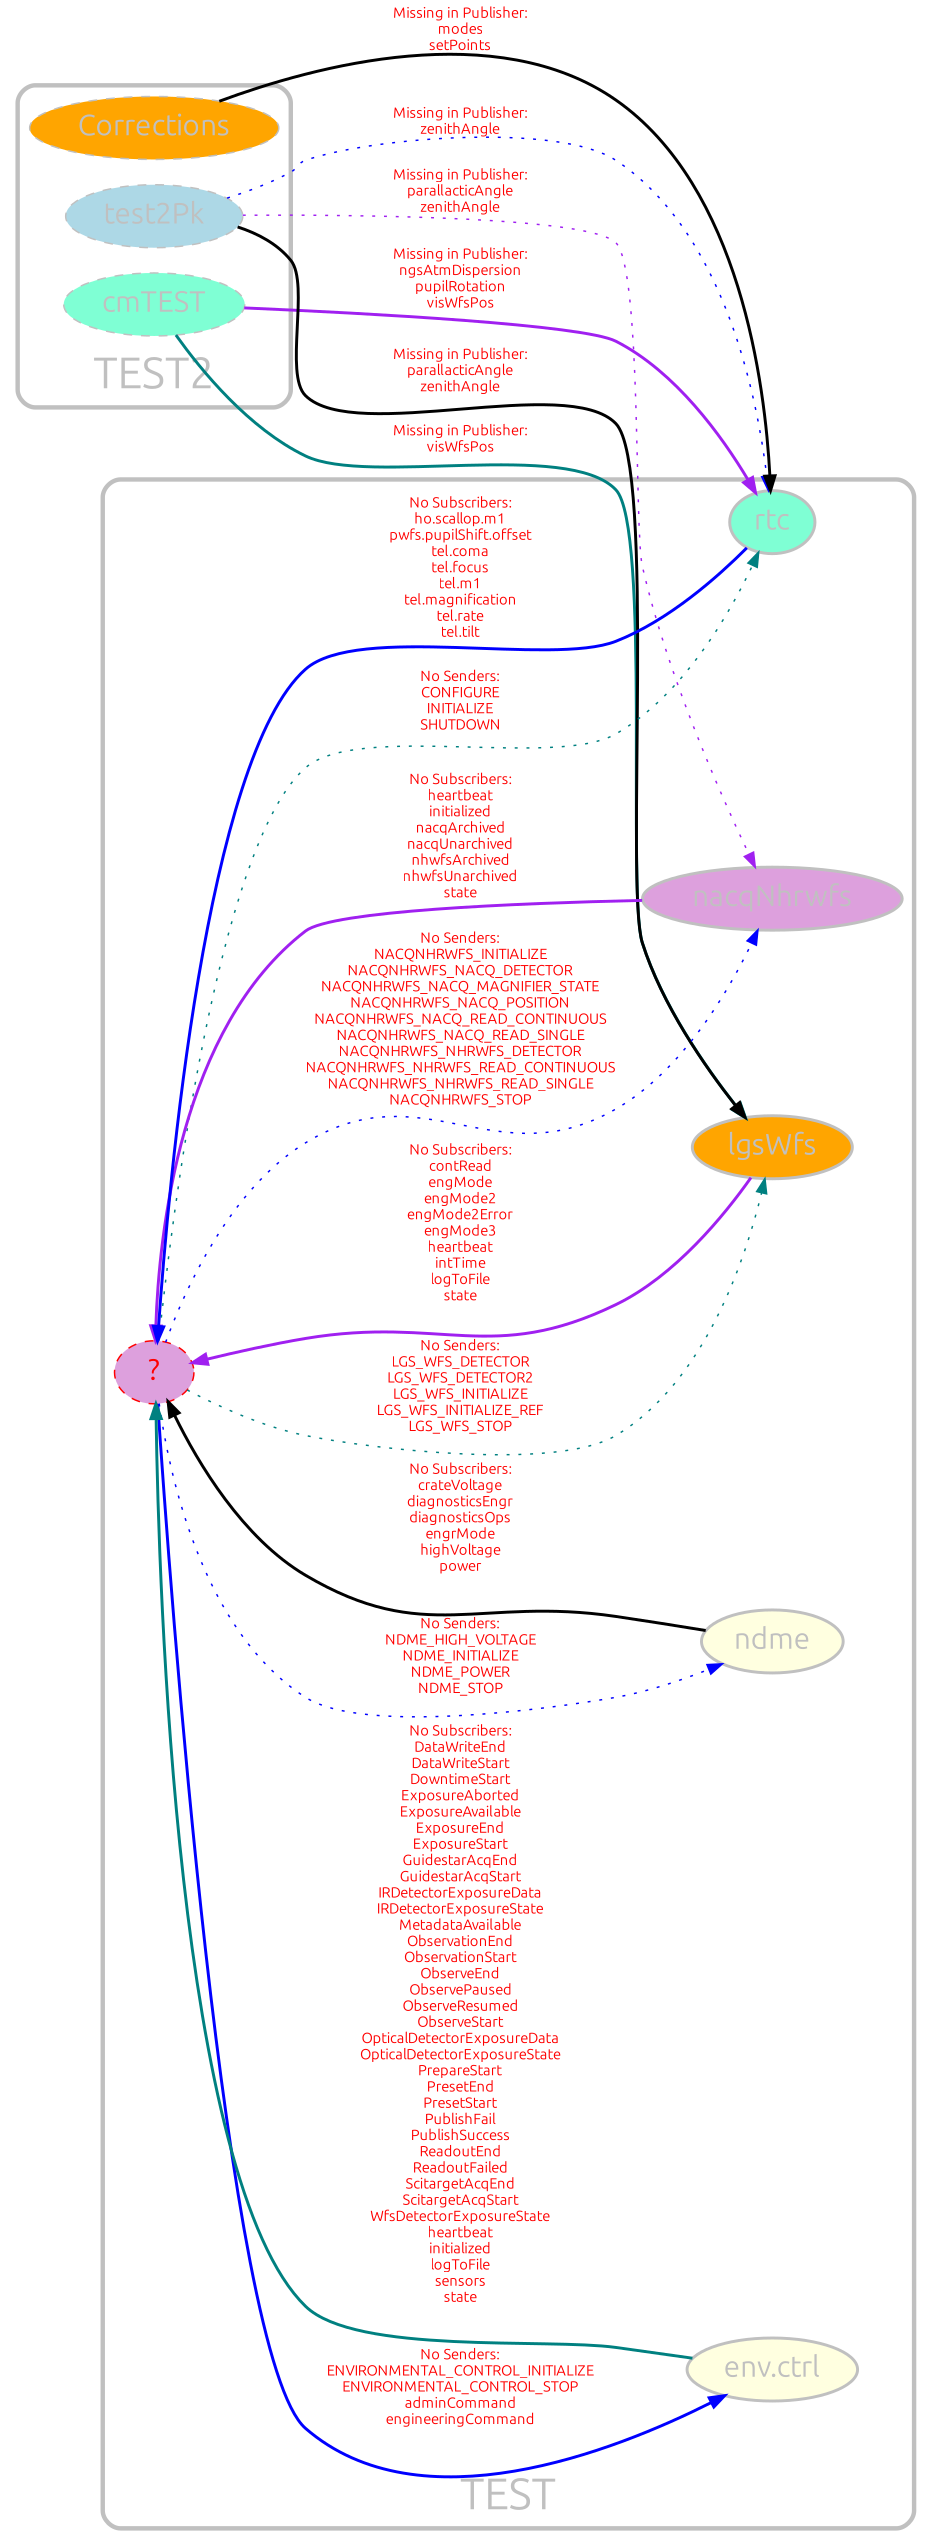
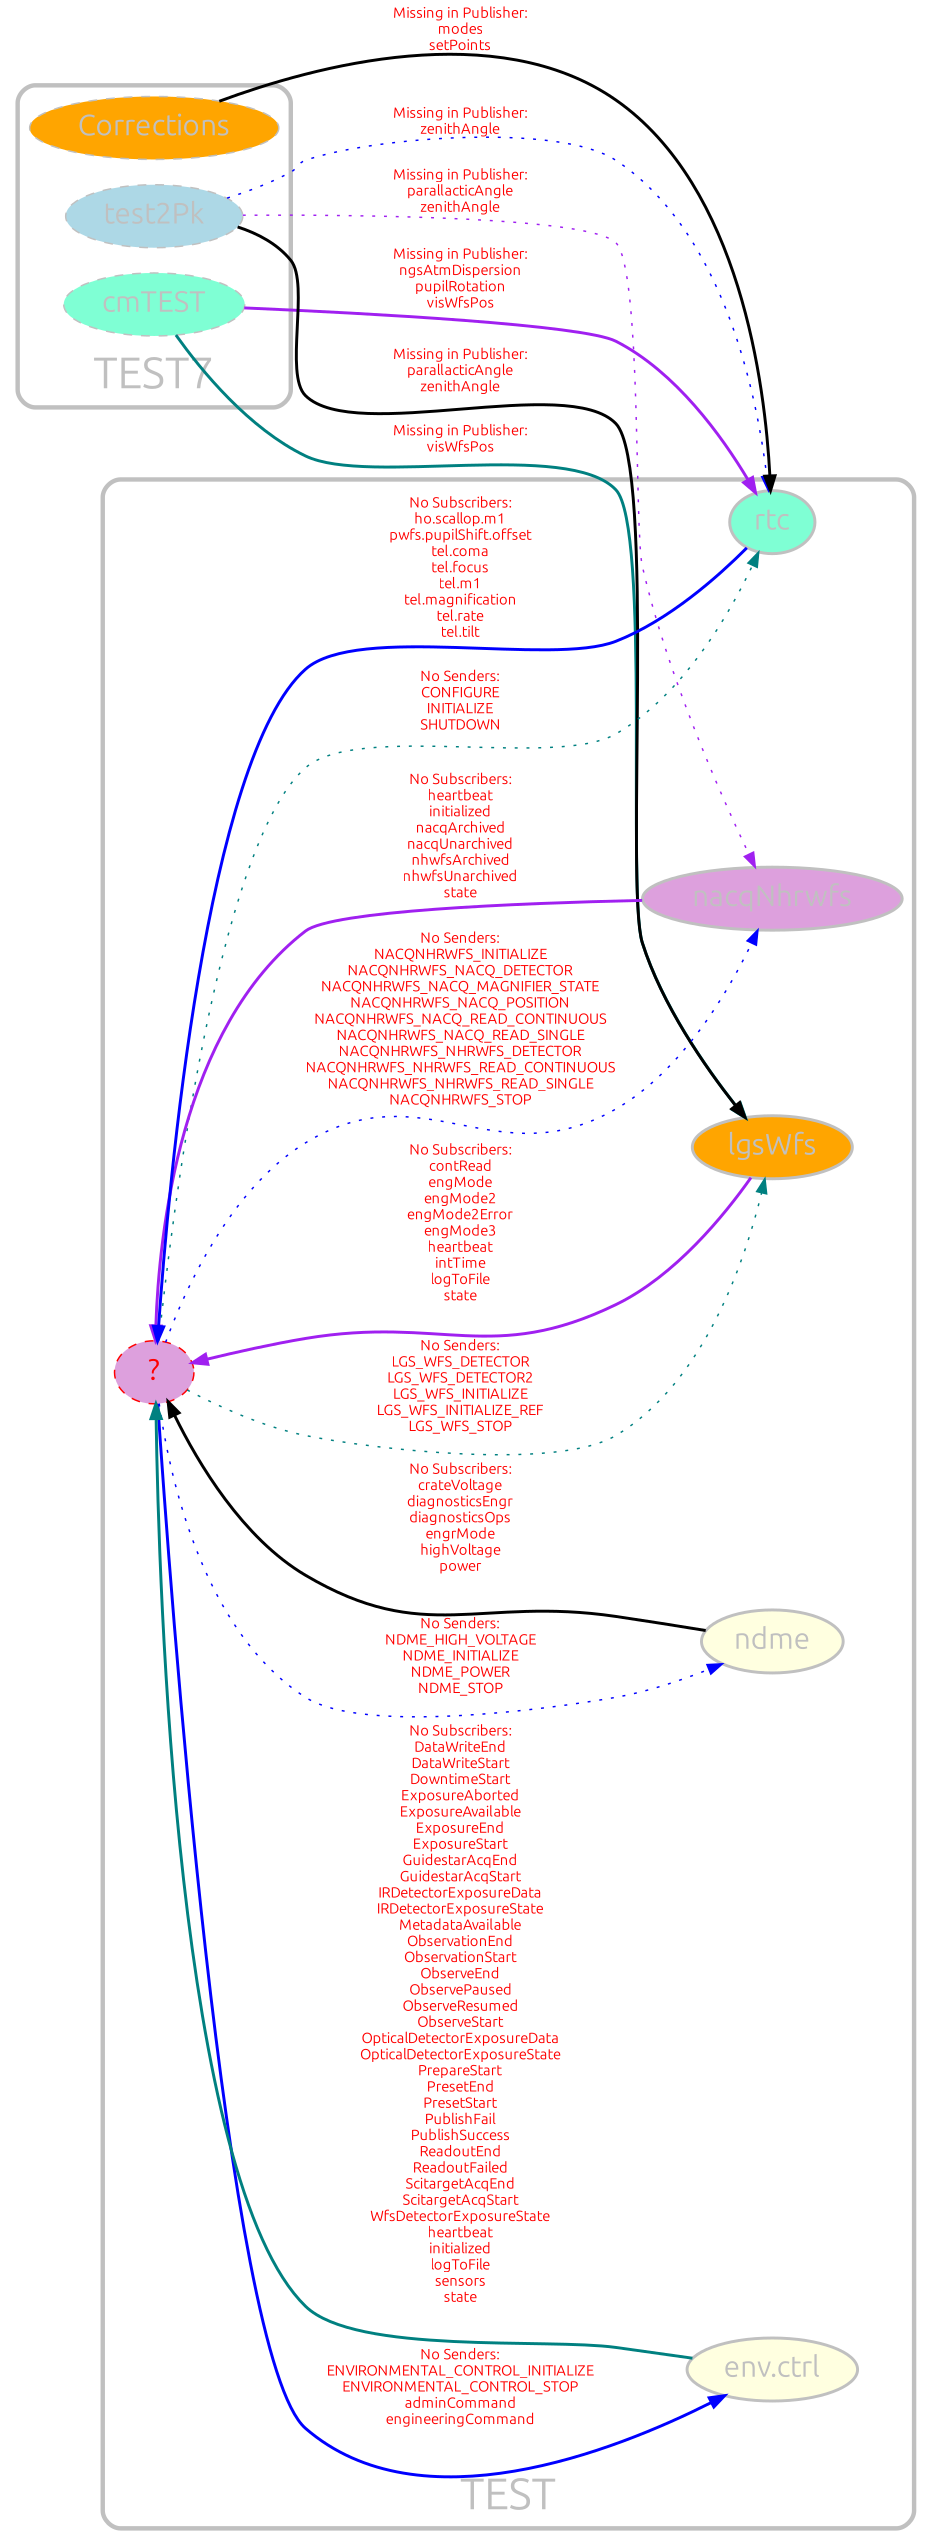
(154, 377) -> (154, 377)
